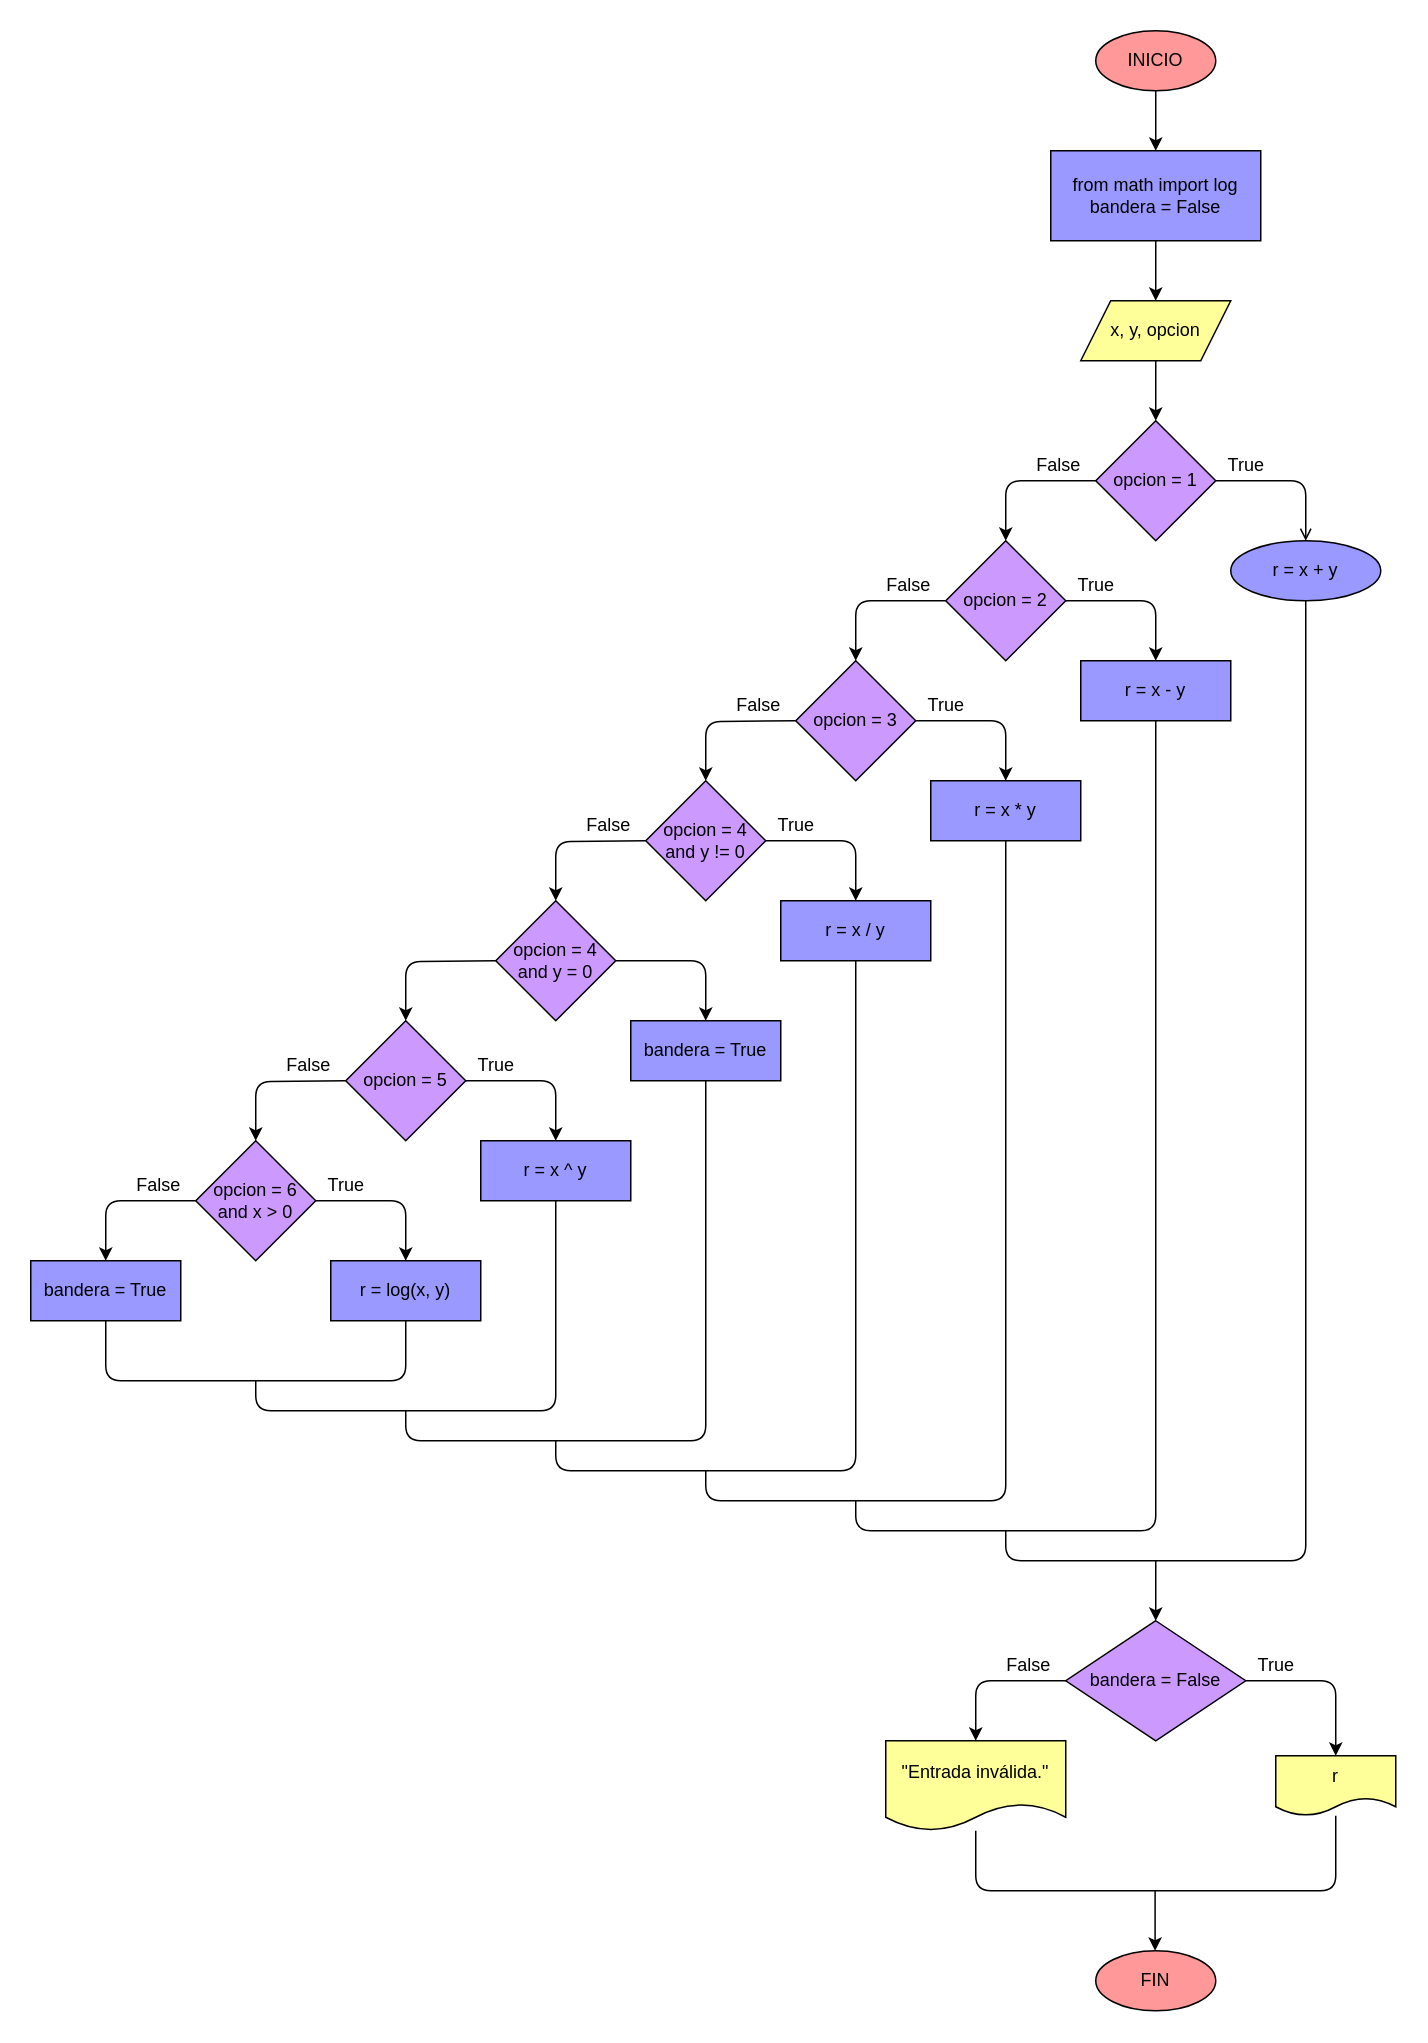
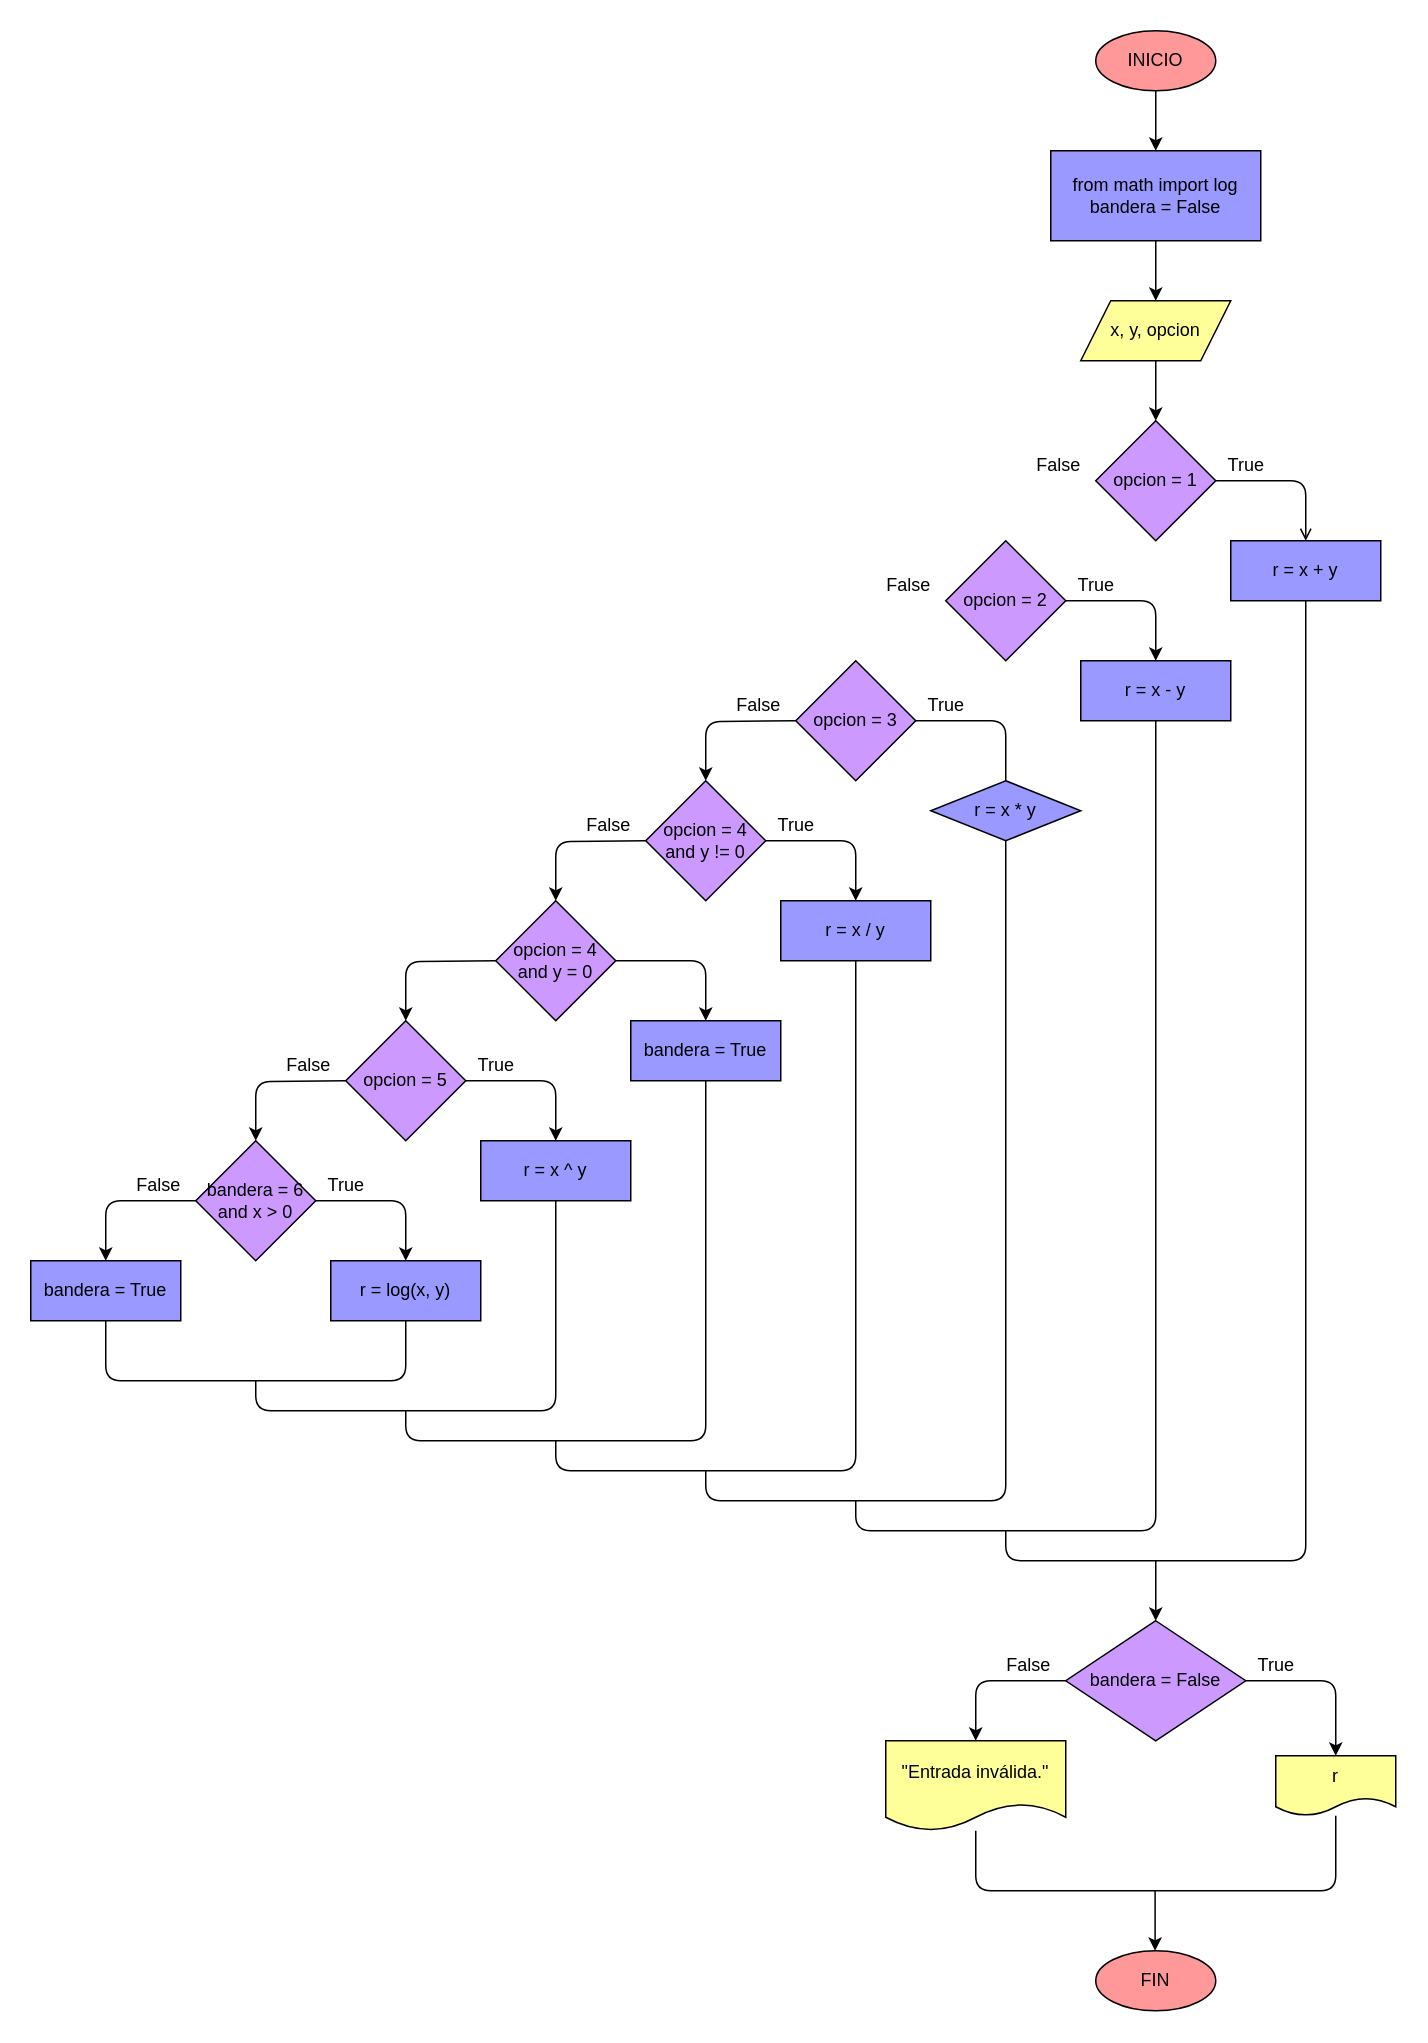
(1031, 481) -> none
(1306, 571) -> (1306, 571)
(881, 601) -> none
(1006, 769) -> (1006, 774)
(1006, 811) -> (1006, 811)
(256, 1201) -> (256, 1201)
